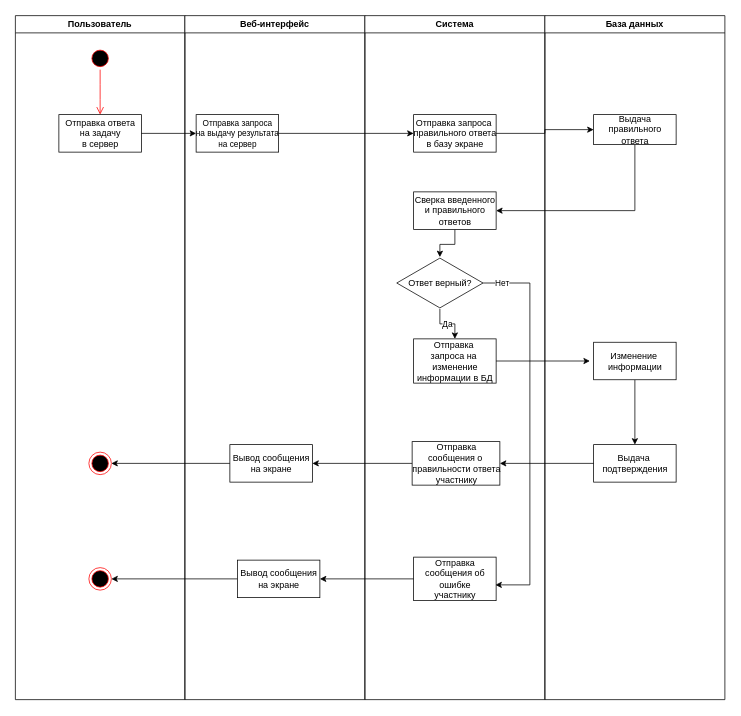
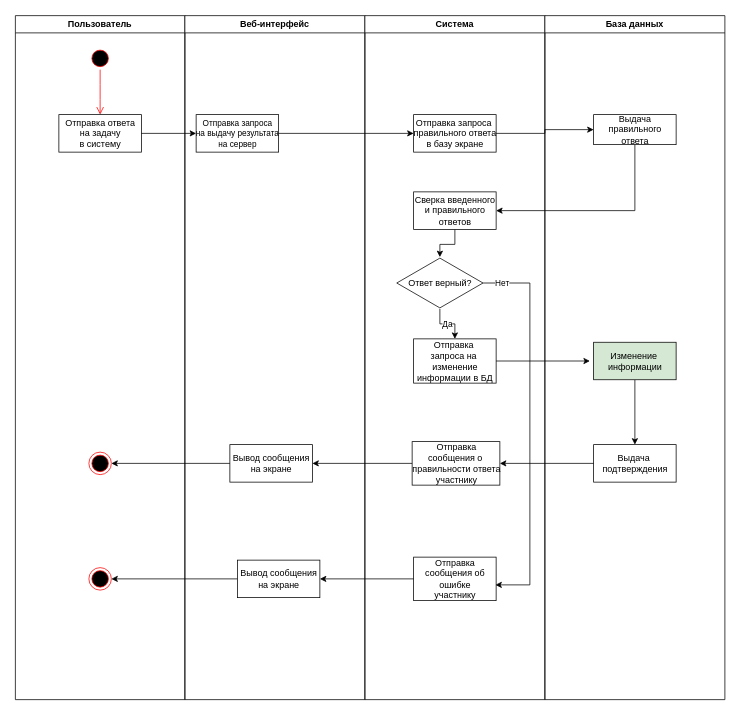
(101, 133) -> (101, 133)
(635, 361) -> (635, 361)
